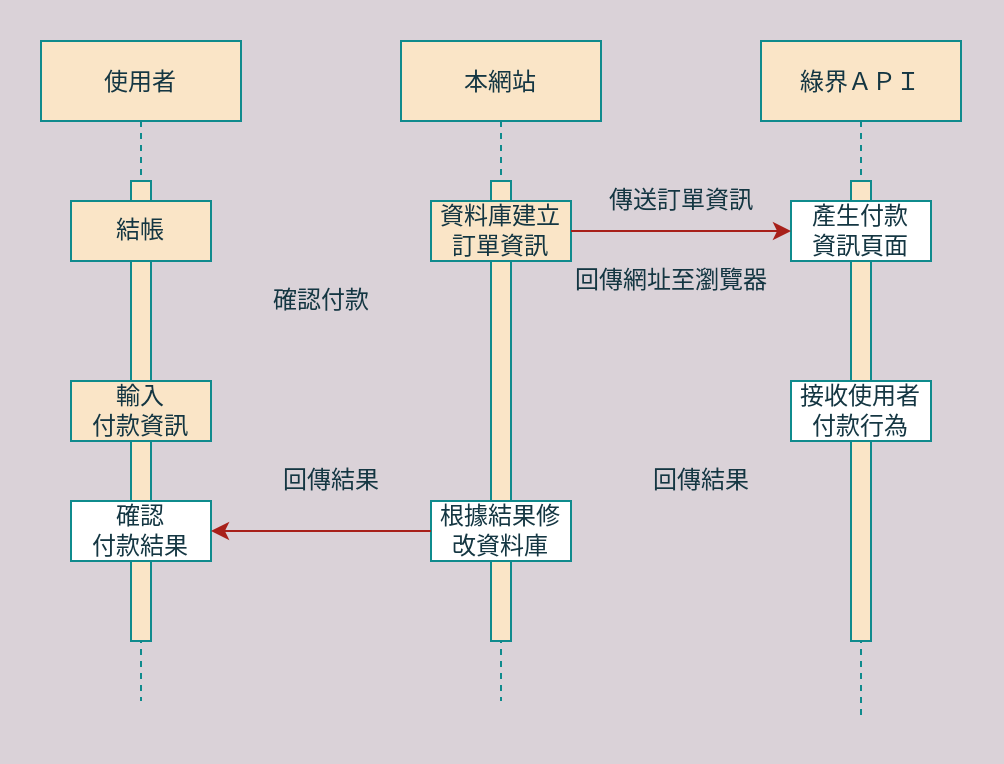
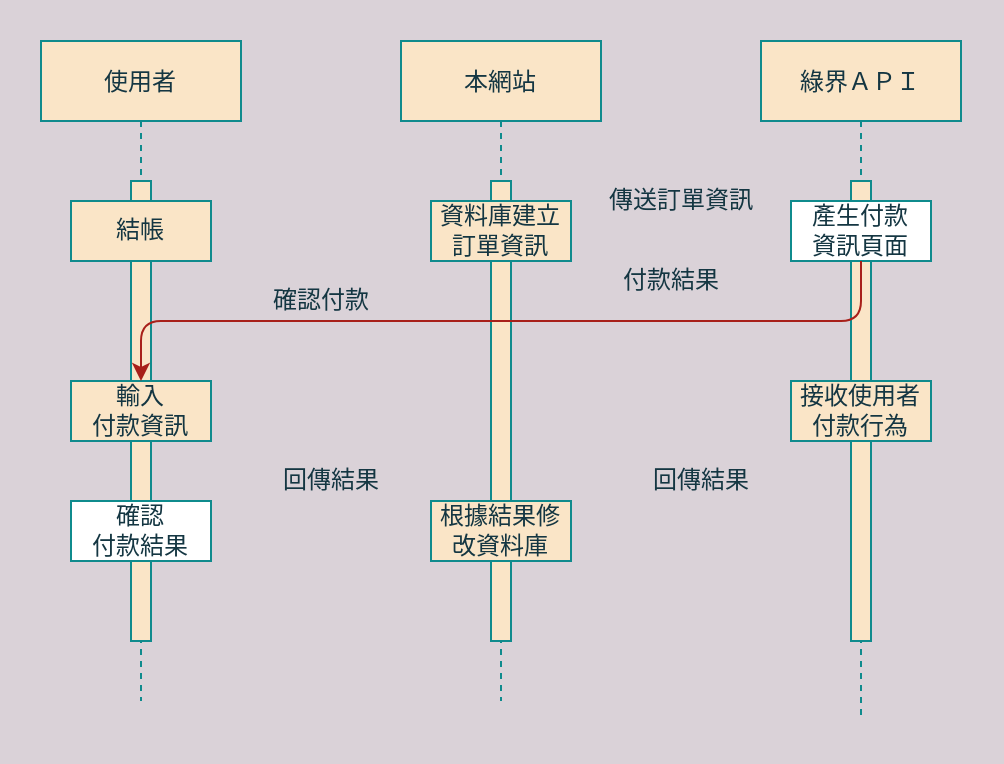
(674, 231) -> none
(672, 281) -> (672, 281)
none -> (505, 321)
(861, 411) -> (861, 411)
(328, 531) -> none
(501, 531) -> (501, 531)
